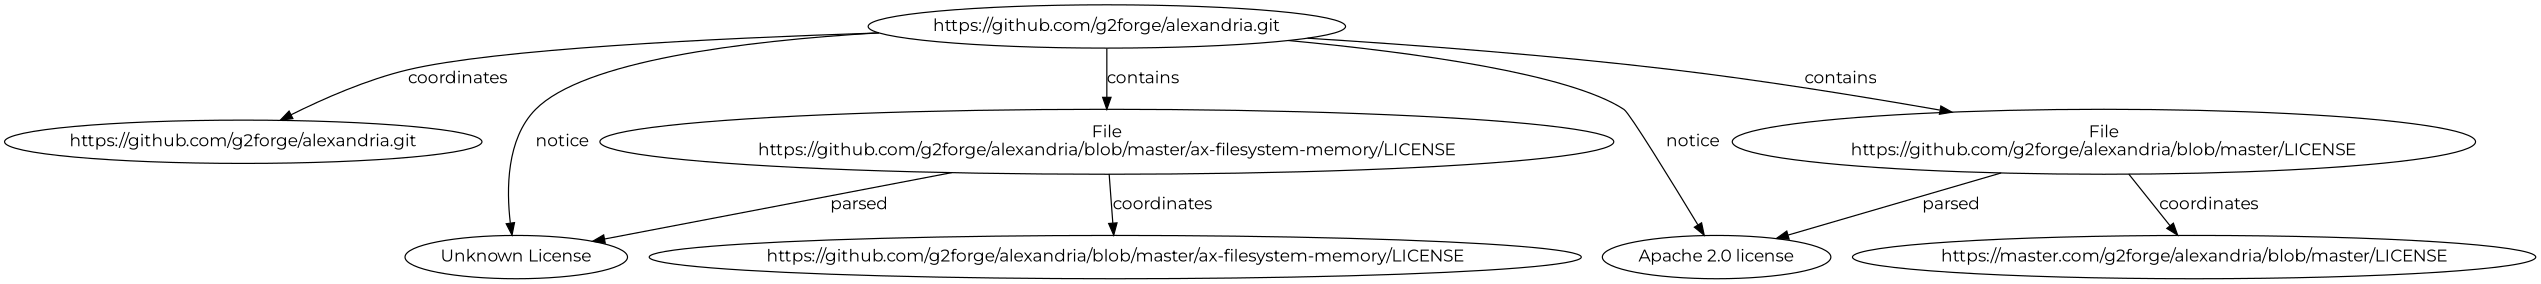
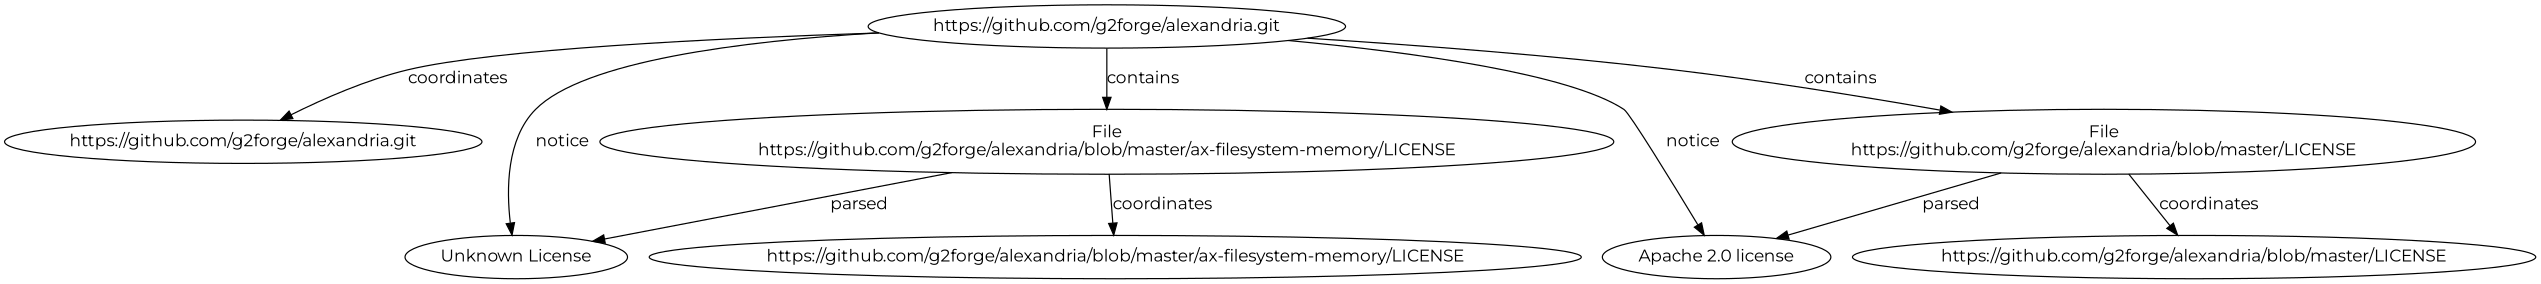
(2194, 257) -> (2194, 257)
